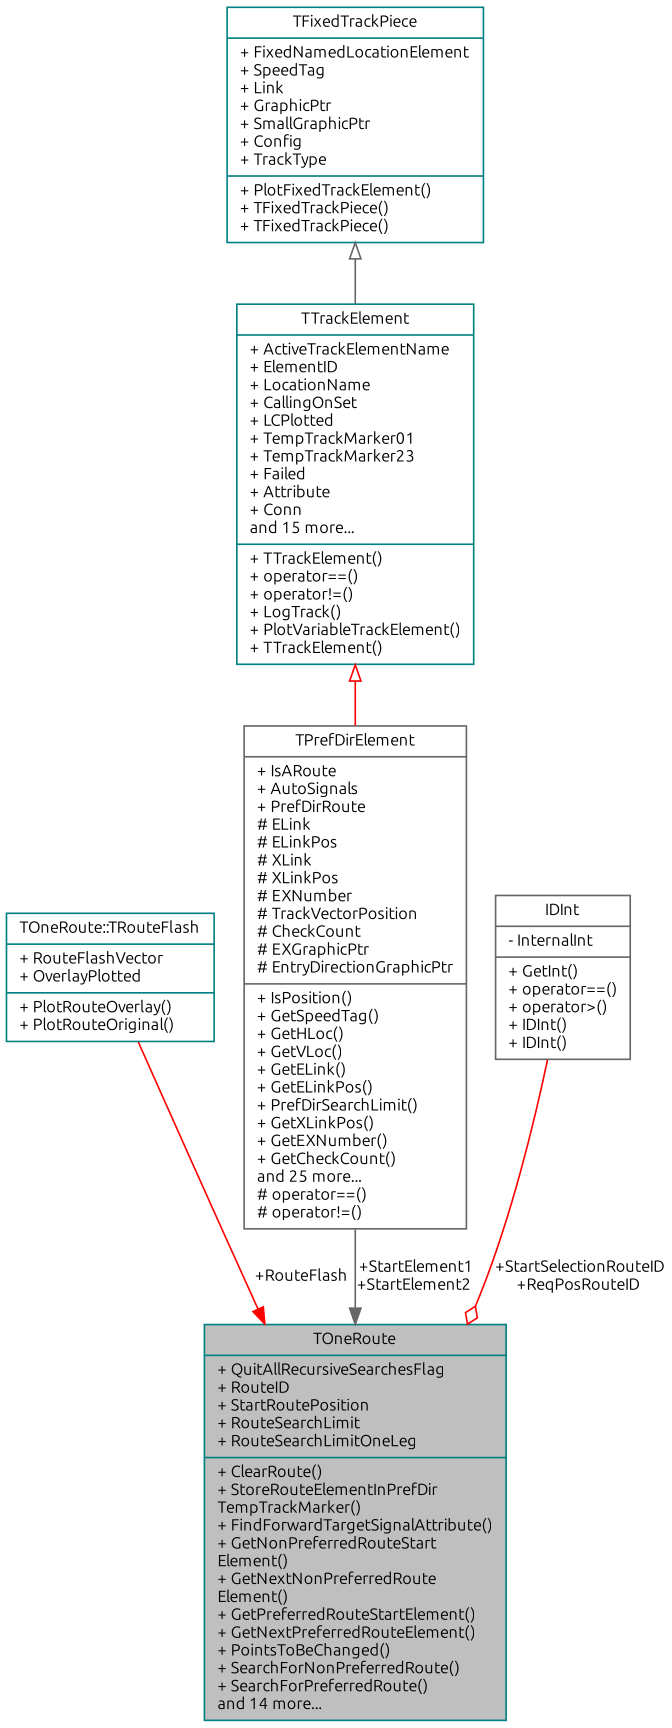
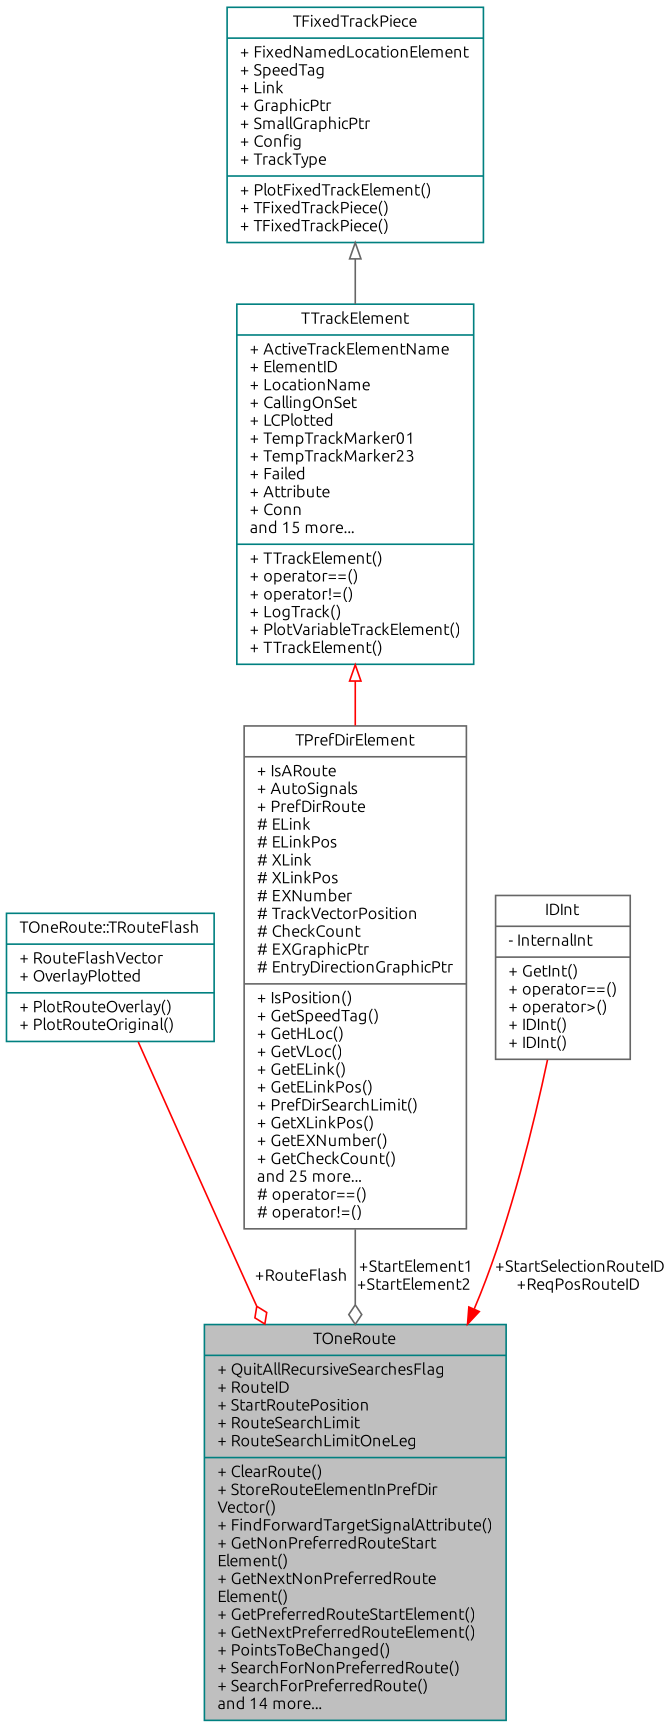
(198, 1176) -> (197, 1174)
(517, 1185) -> (516, 1186)
(355, 1268) -> (355, 1267)
(290, 1508) -> (247, 1508)
